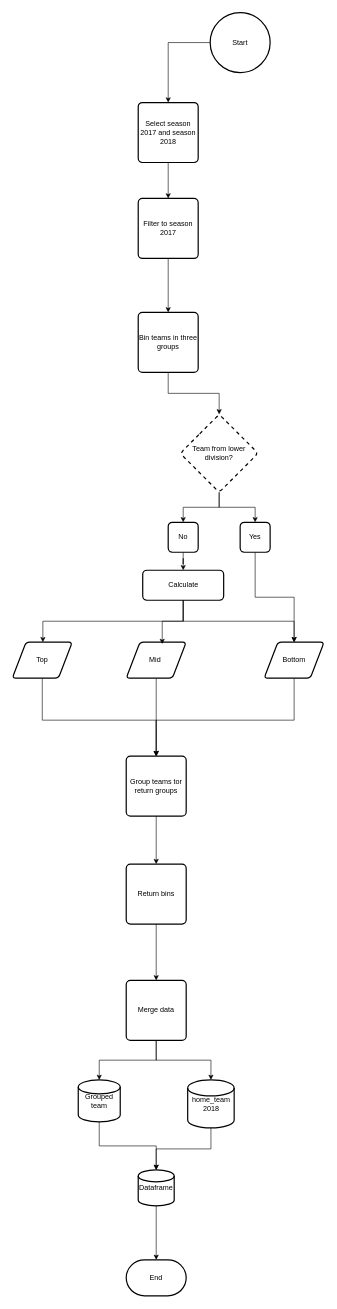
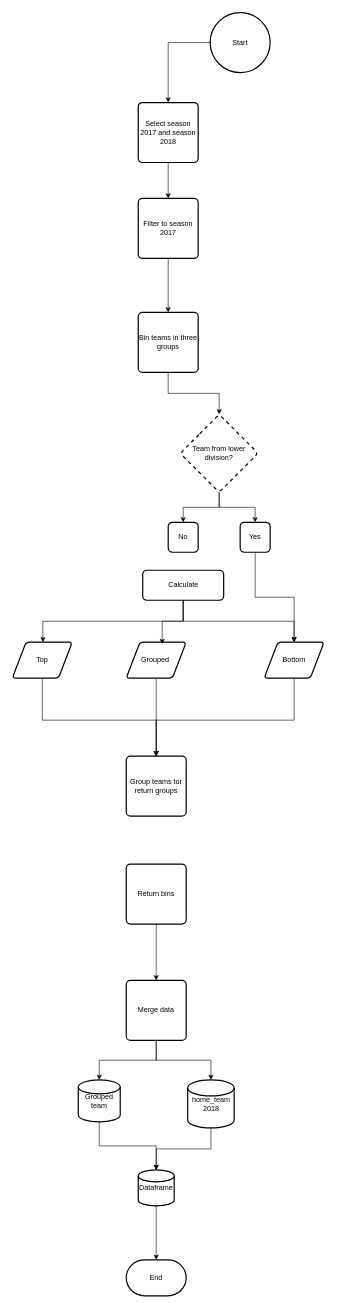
(183, 561) -> none
(156, 660) -> (156, 660)
(156, 858) -> none
